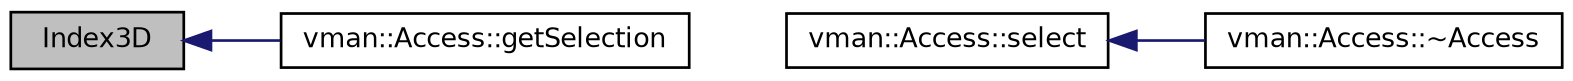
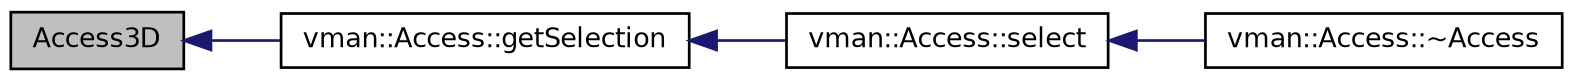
(97, 41) -> (97, 41)
none -> (751, 41)
